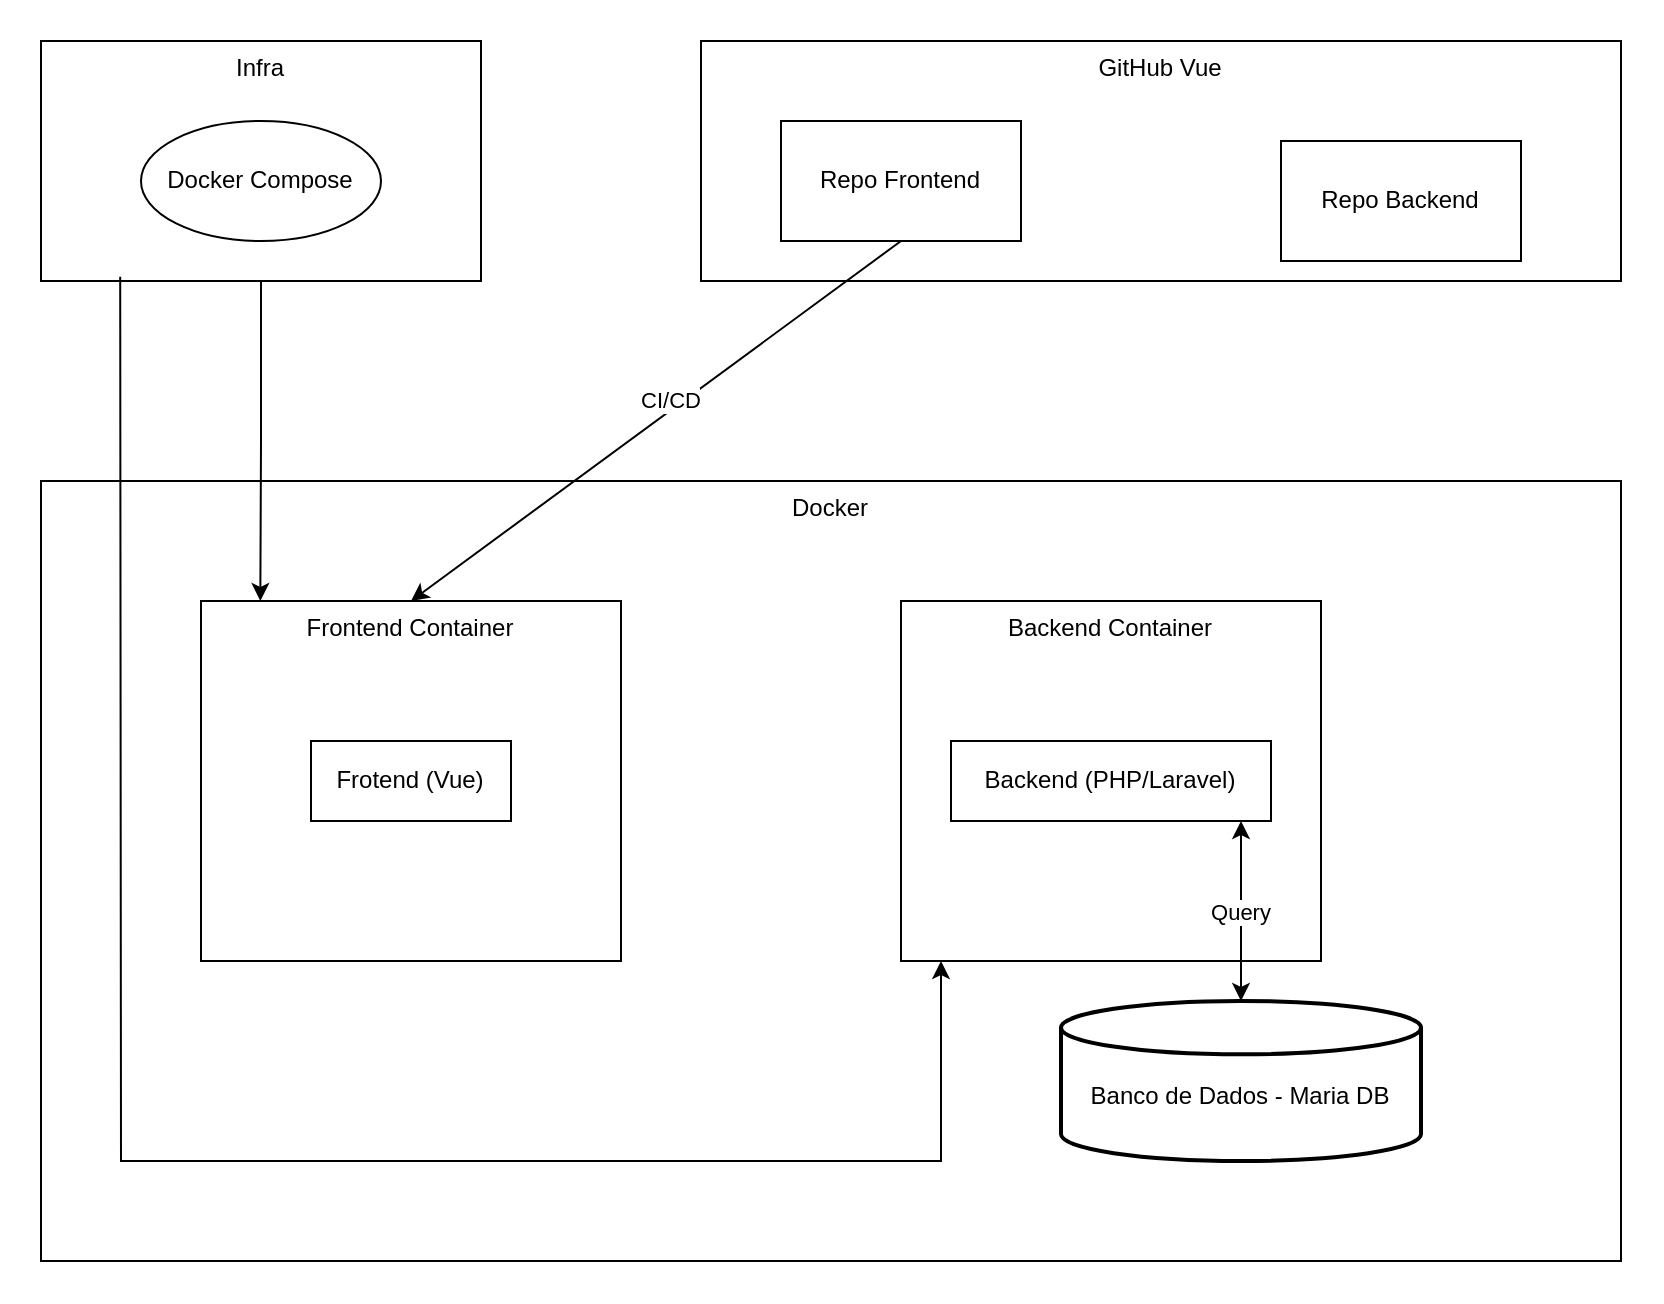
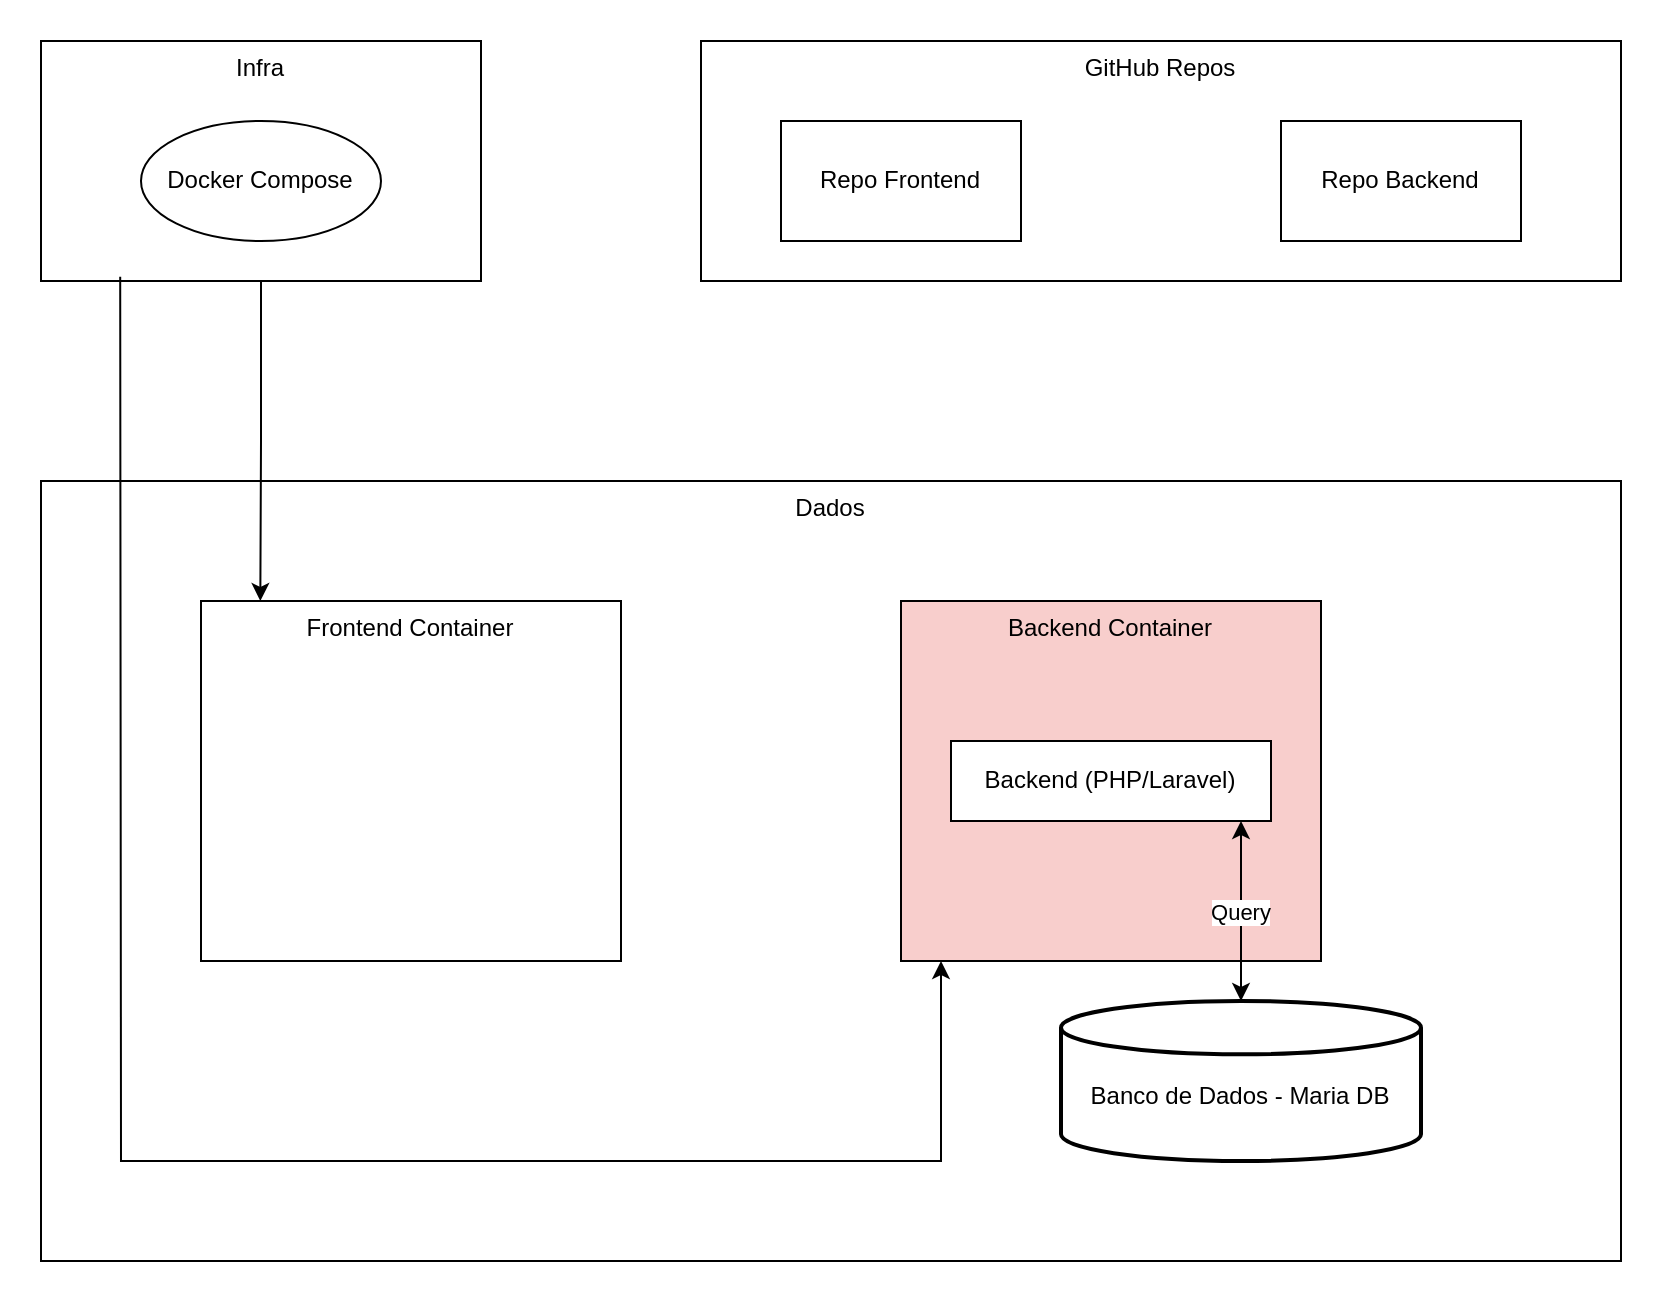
(1161, 69) -> (1161, 69)
(1401, 201) -> (1401, 181)
(662, 417) -> none
(831, 509) -> (831, 509)
(1111, 629) -> (1111, 629)
(411, 781) -> none
